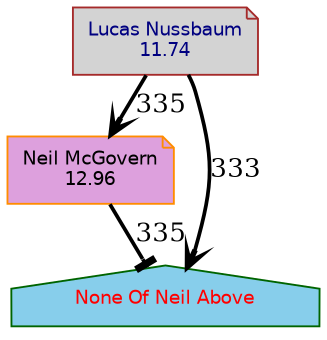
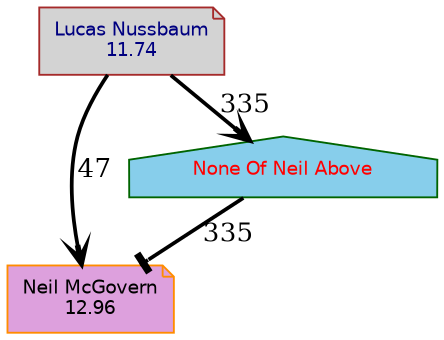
(162, 106) -> (95, 170)
(236, 170) -> (246, 106)
(126, 232) -> (196, 229)
